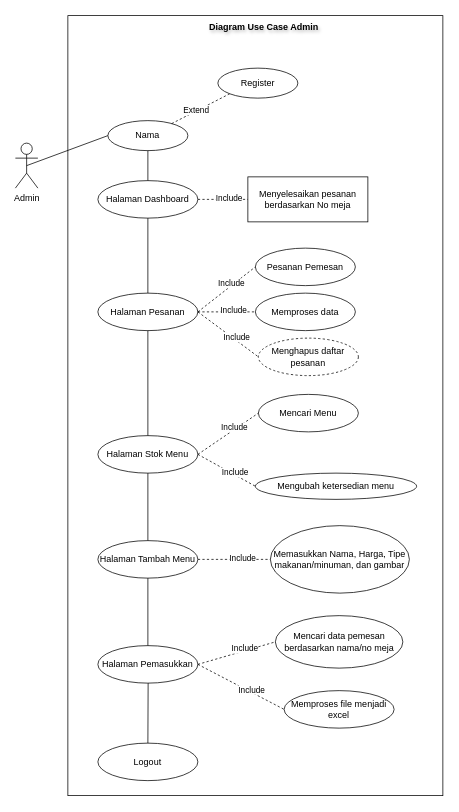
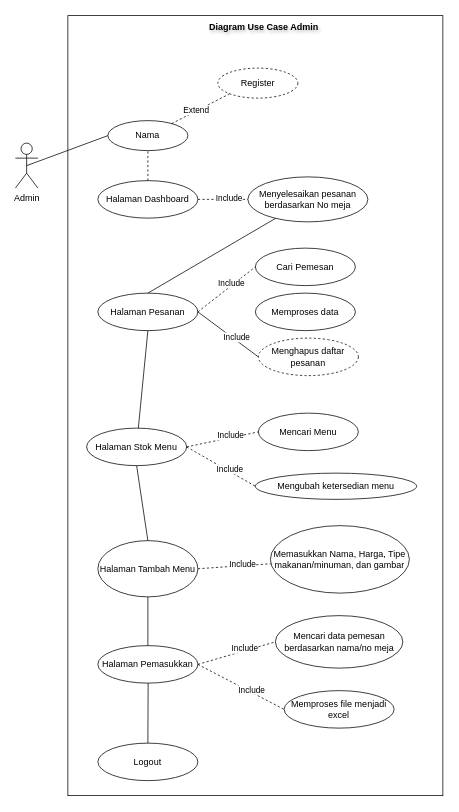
(258, 83) -> (258, 83)
(148, 166) -> (148, 166)
(308, 199) -> (308, 199)
(148, 256) -> (211, 256)
(305, 267) -> (305, 267)
(228, 312) -> none
(212, 322) -> (212, 322)
(308, 413) -> (308, 432)
(148, 454) -> (137, 447)
(148, 559) -> (148, 569)
